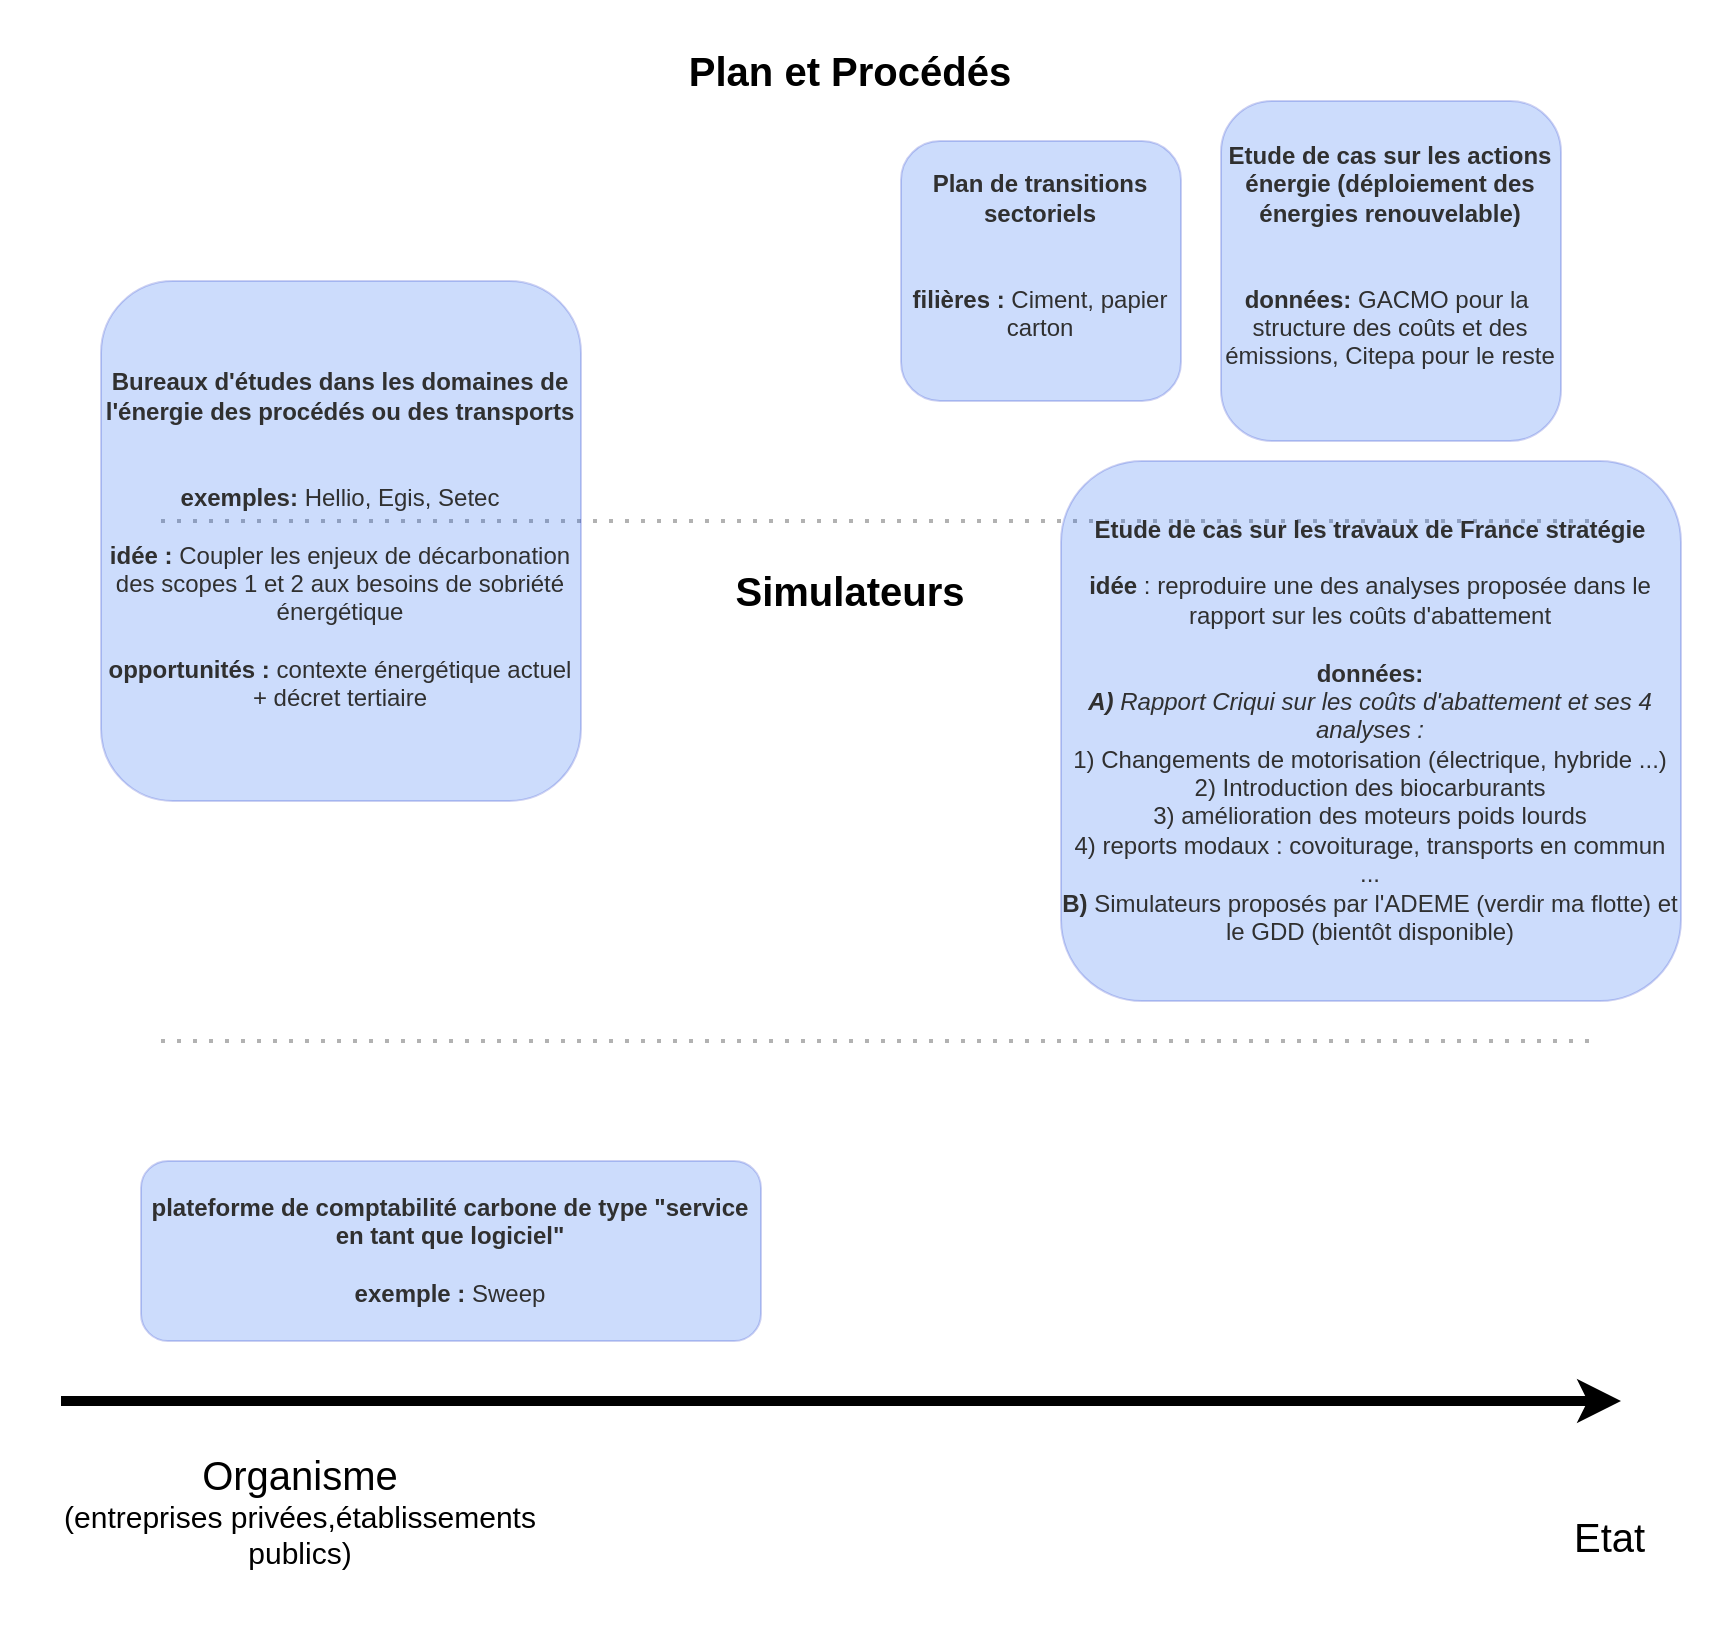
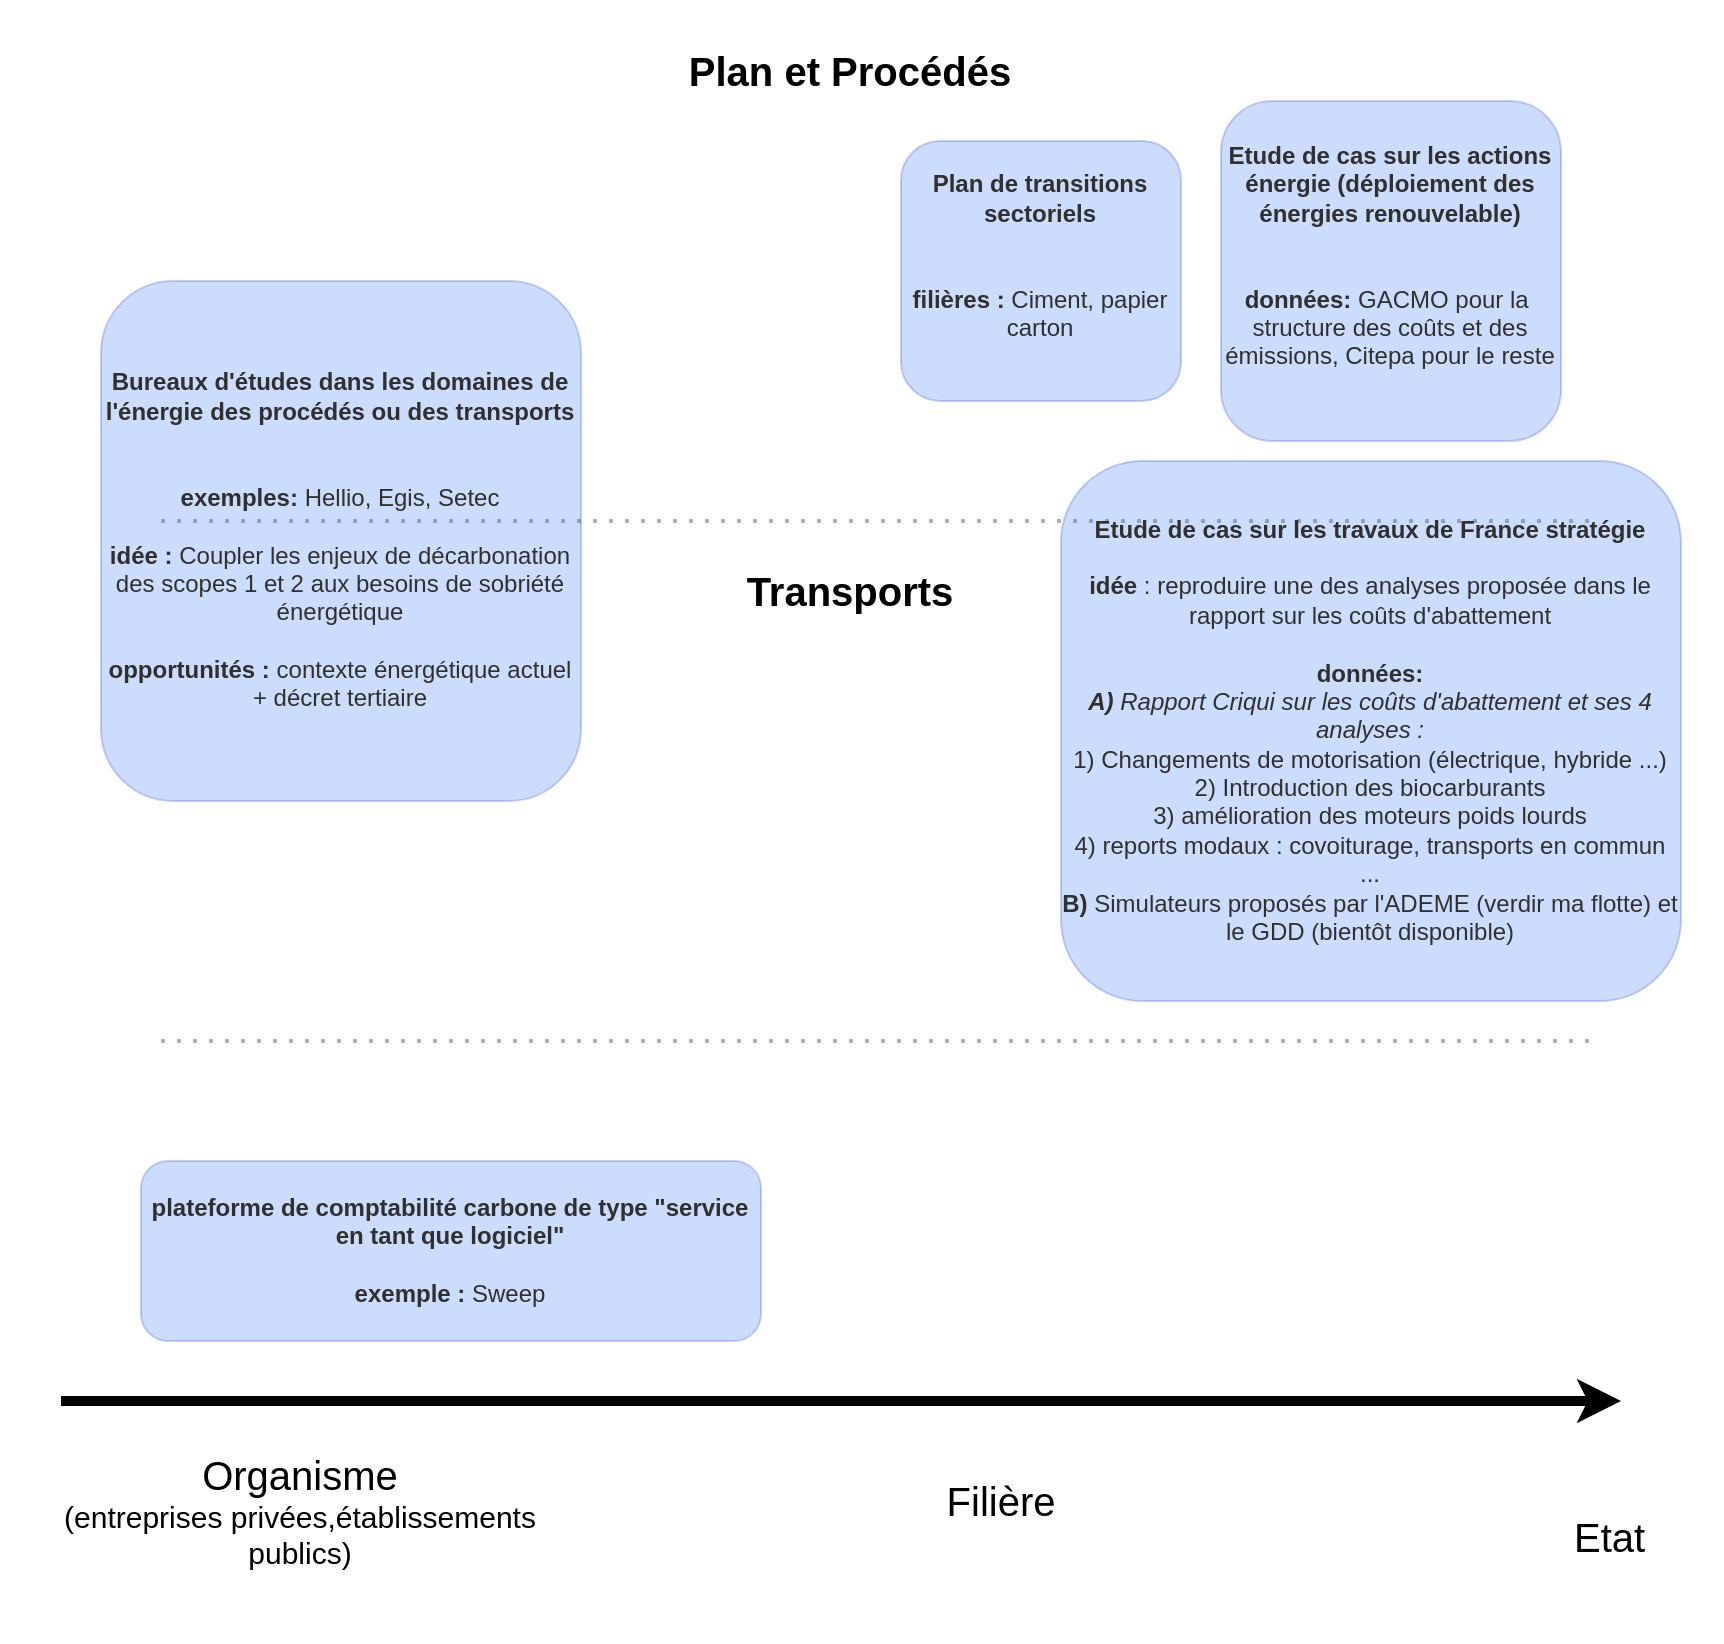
(851, 591) -> (851, 591)
none -> (1001, 1501)
